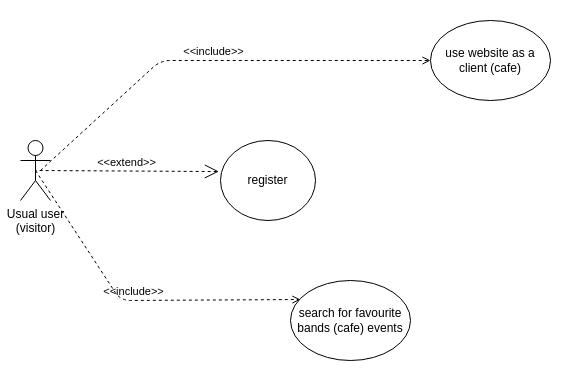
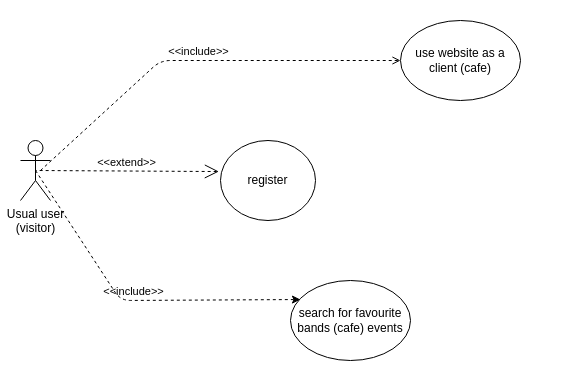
(491, 61) -> (461, 61)
(294, 300) -> (292, 300)
